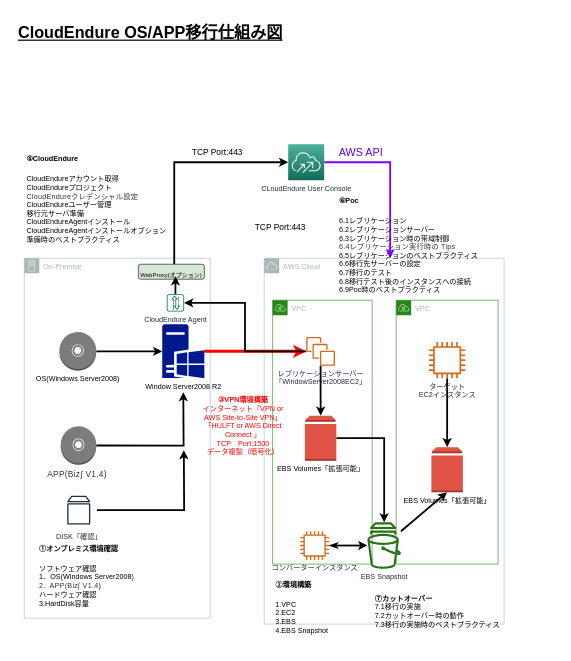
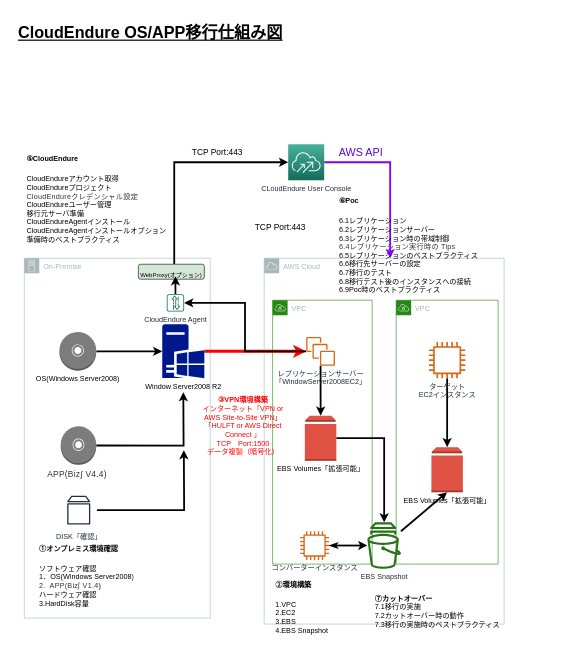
(79, 474) -> (79, 474)
